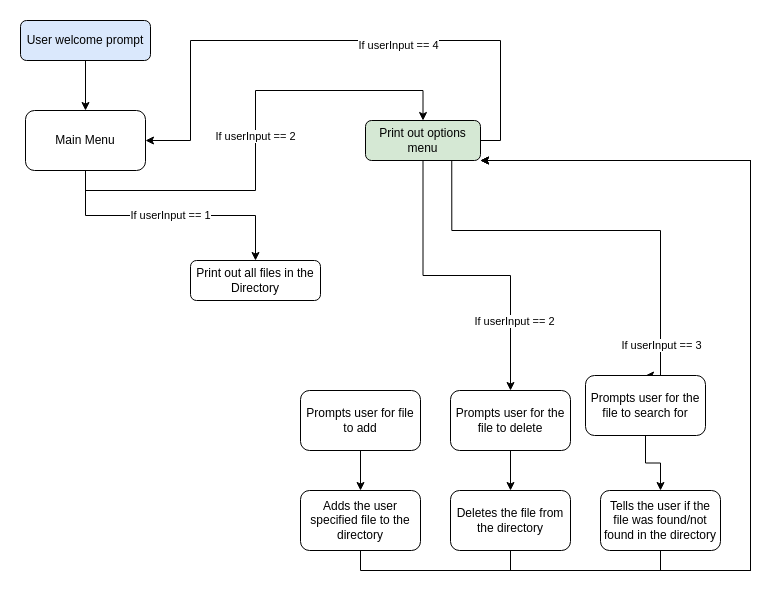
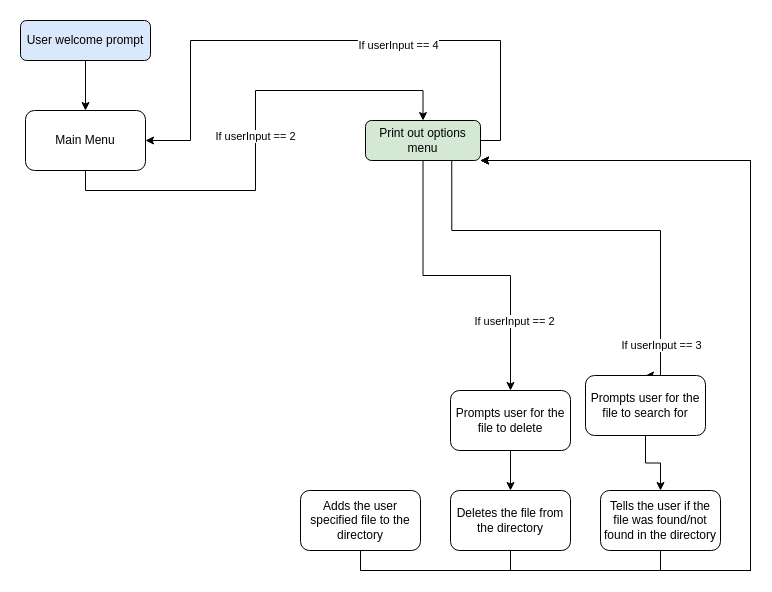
(178, 216) -> none
(256, 281) -> none
(361, 421) -> none
(361, 467) -> none
